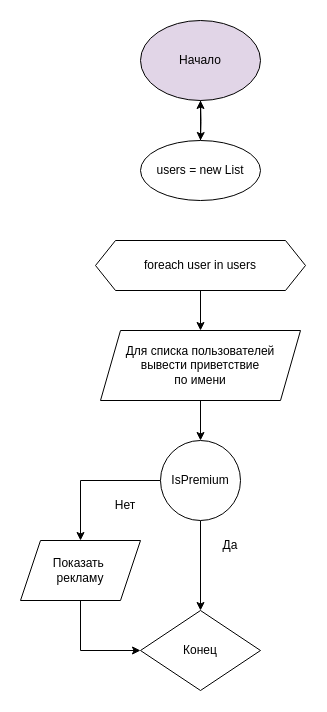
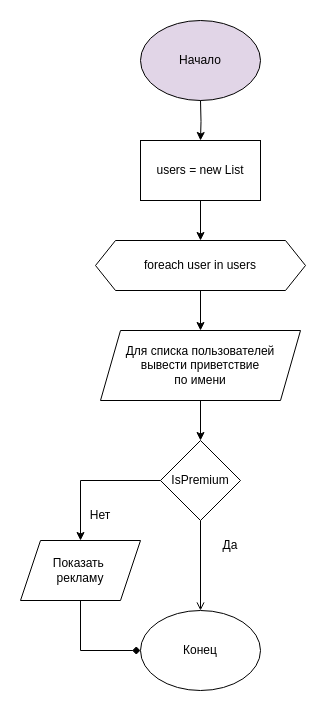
(201, 139) -> (201, 217)
(201, 171) -> (201, 171)
(201, 481) -> (201, 481)
(126, 506) -> (101, 516)
(201, 602) -> (201, 604)
(132, 651) -> (132, 651)
(201, 651) -> (201, 651)
